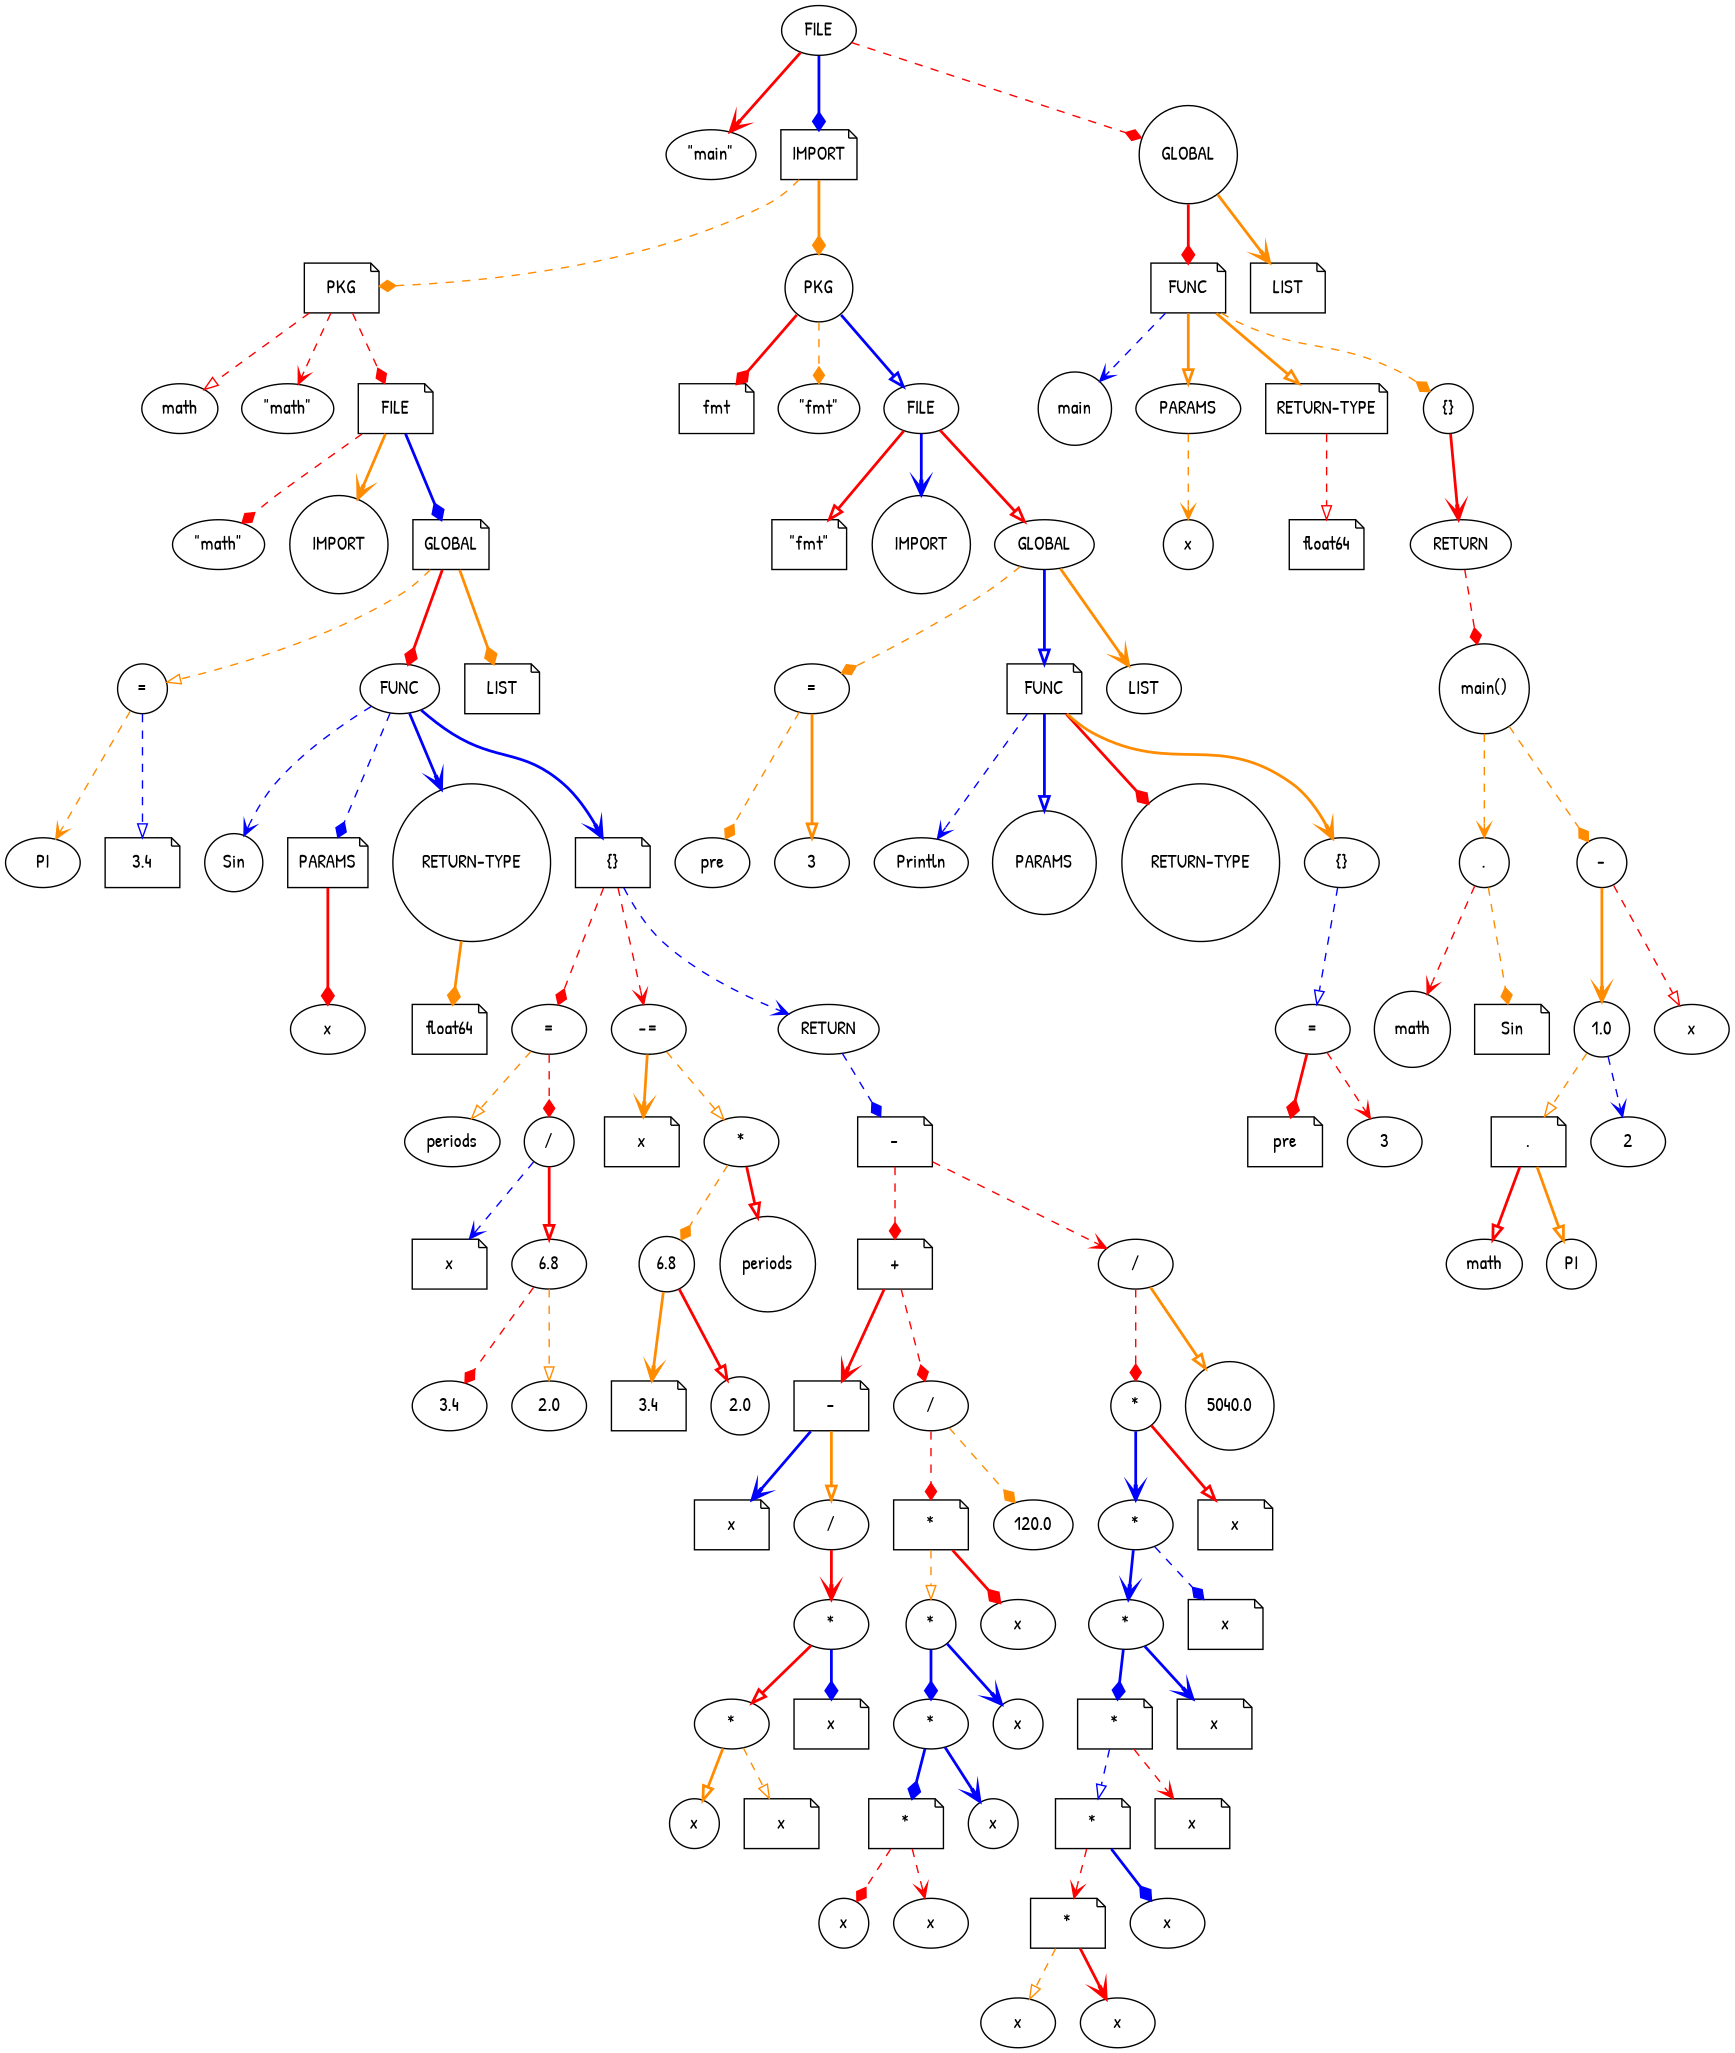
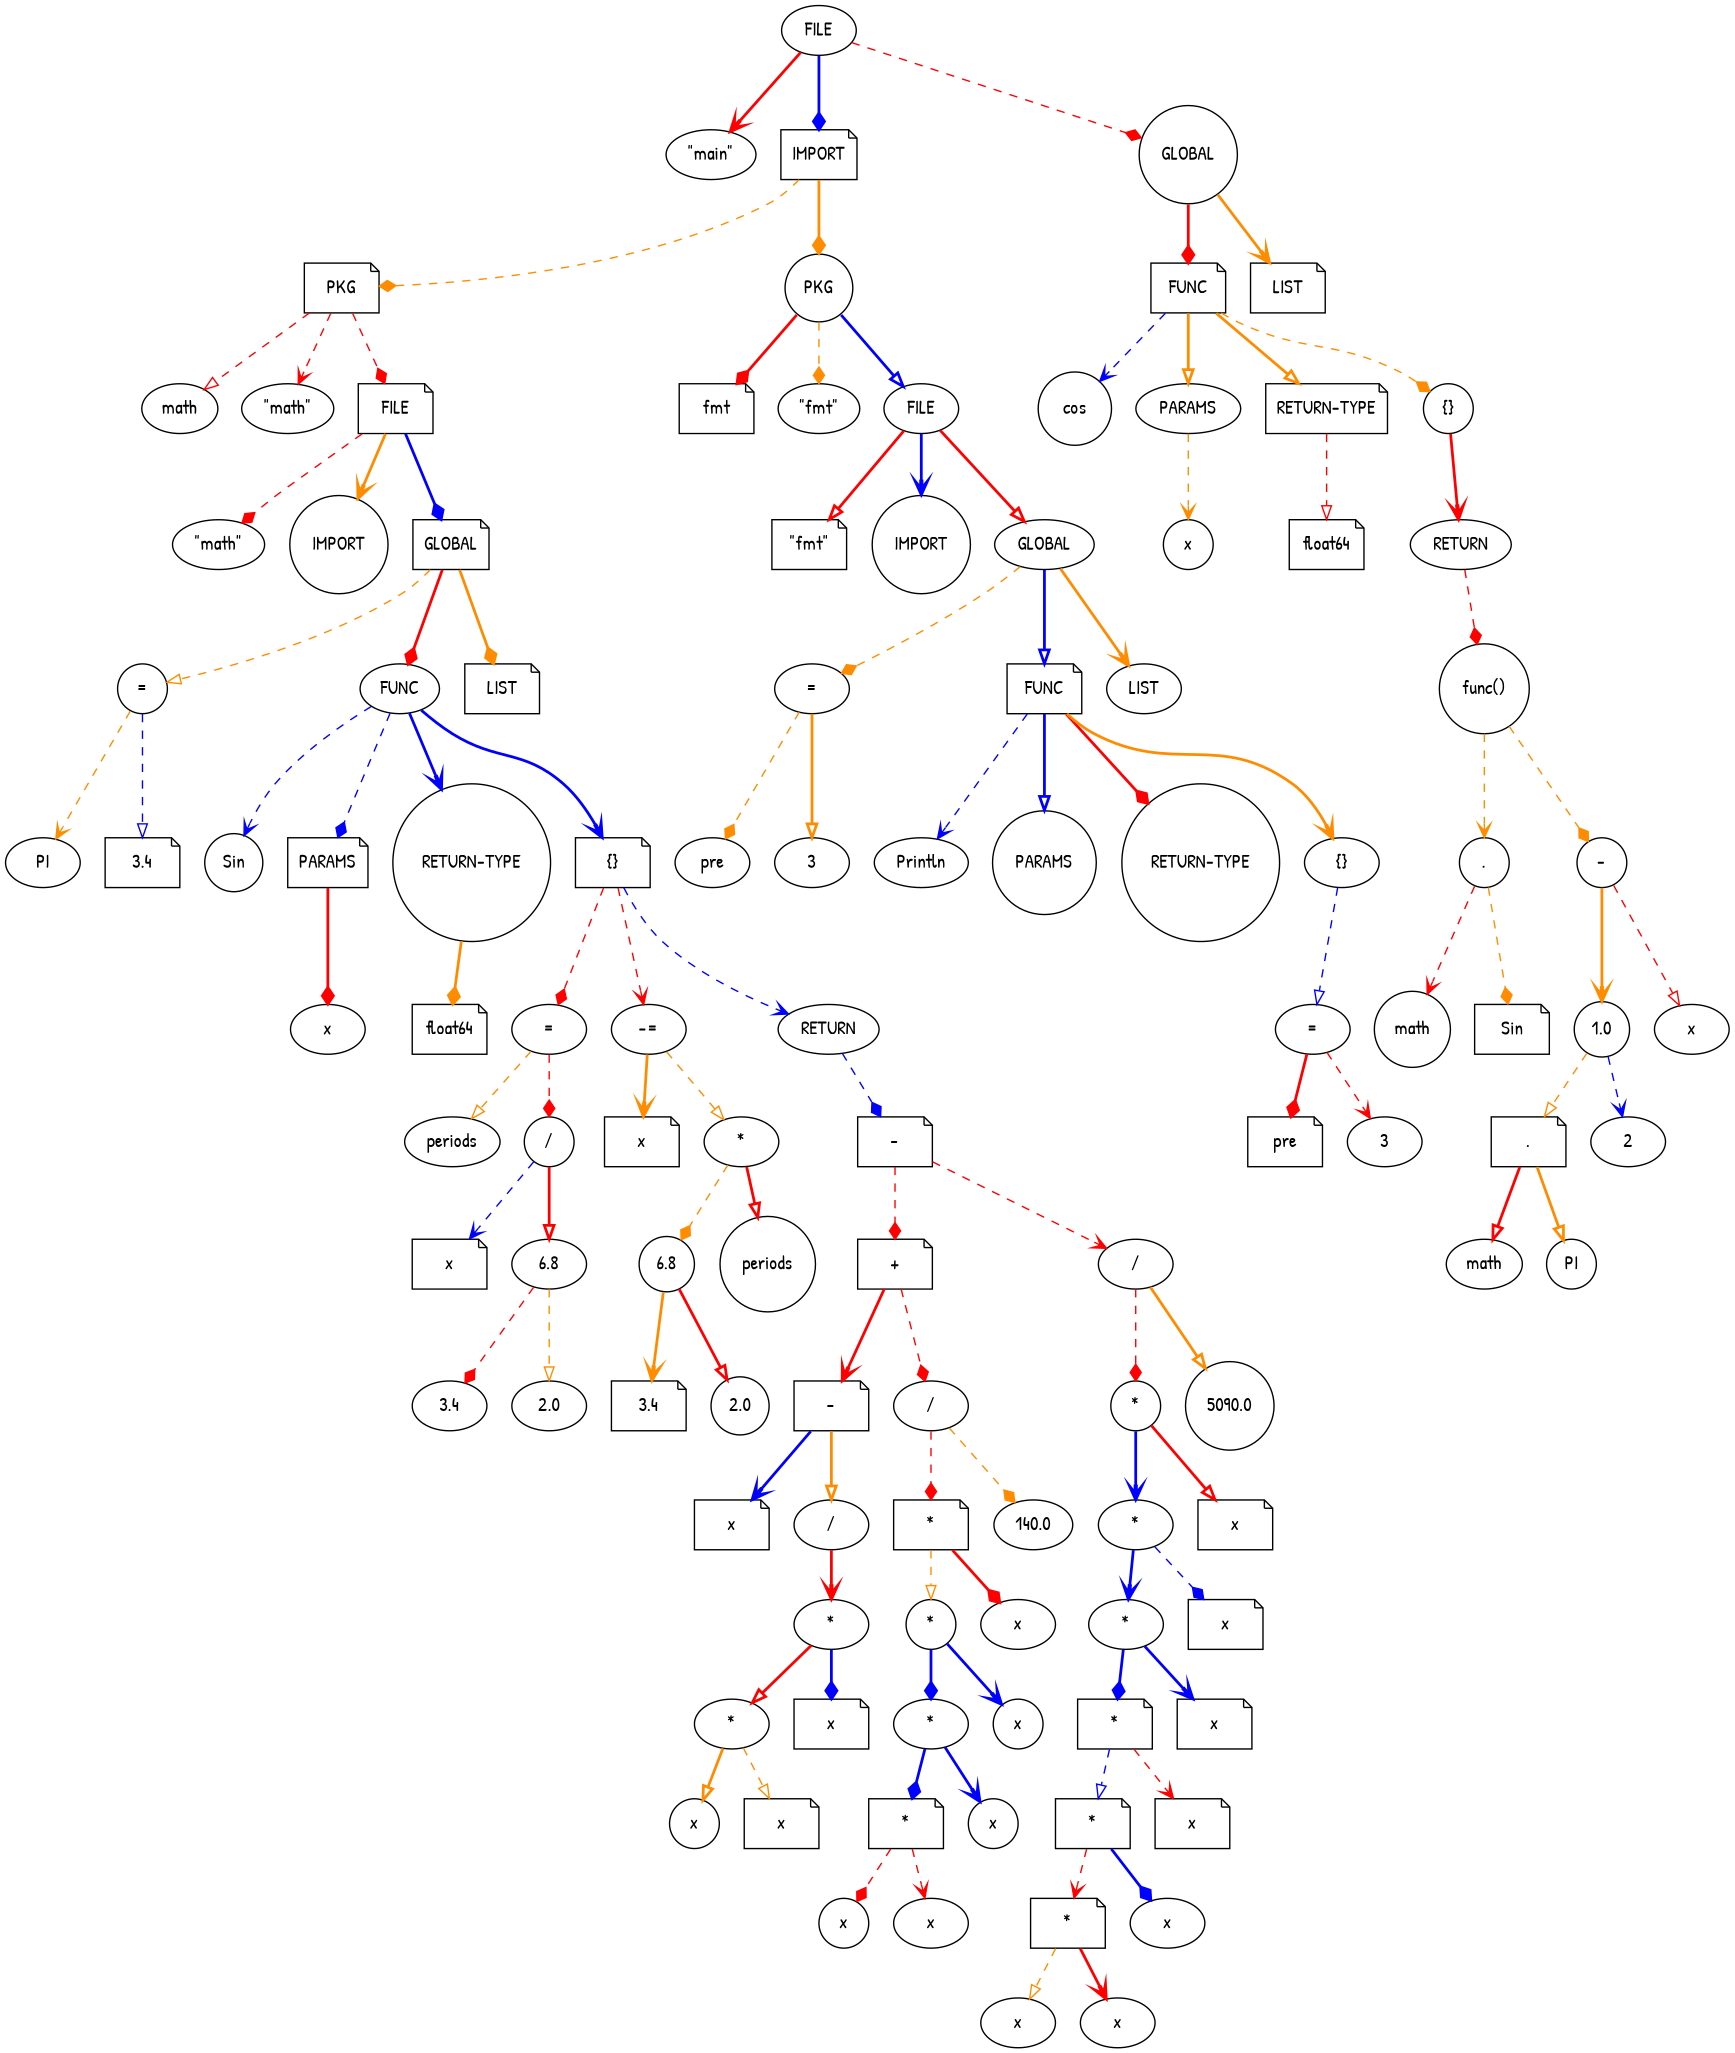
(1075, 409) -> (1075, 409)
(1484, 689) -> (1484, 689)
(1230, 1406) -> (1230, 1406)
(1033, 1525) -> (1033, 1525)
